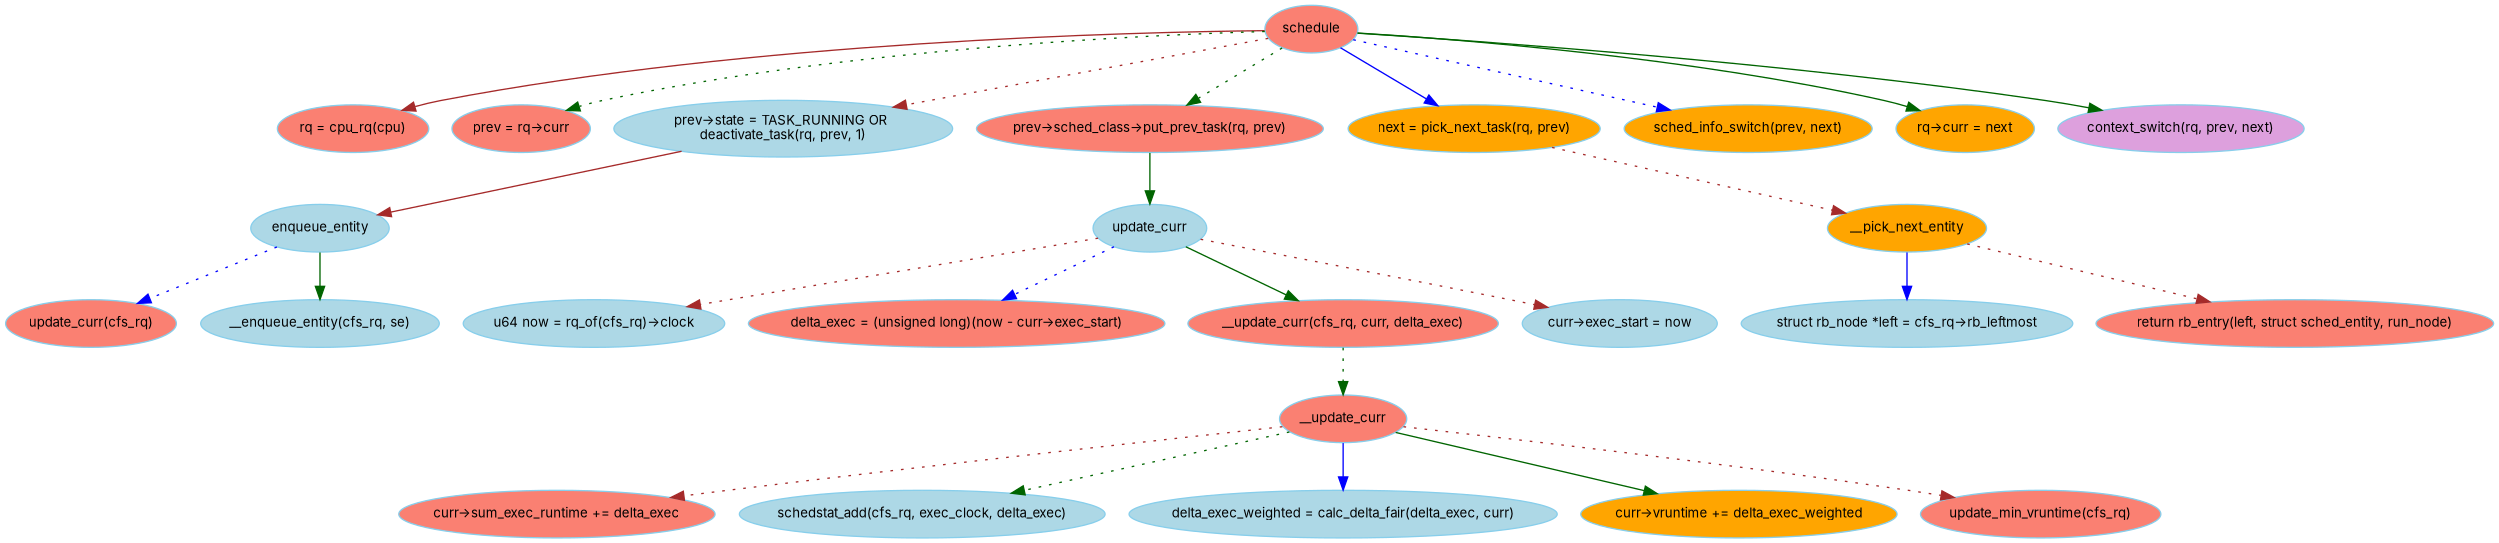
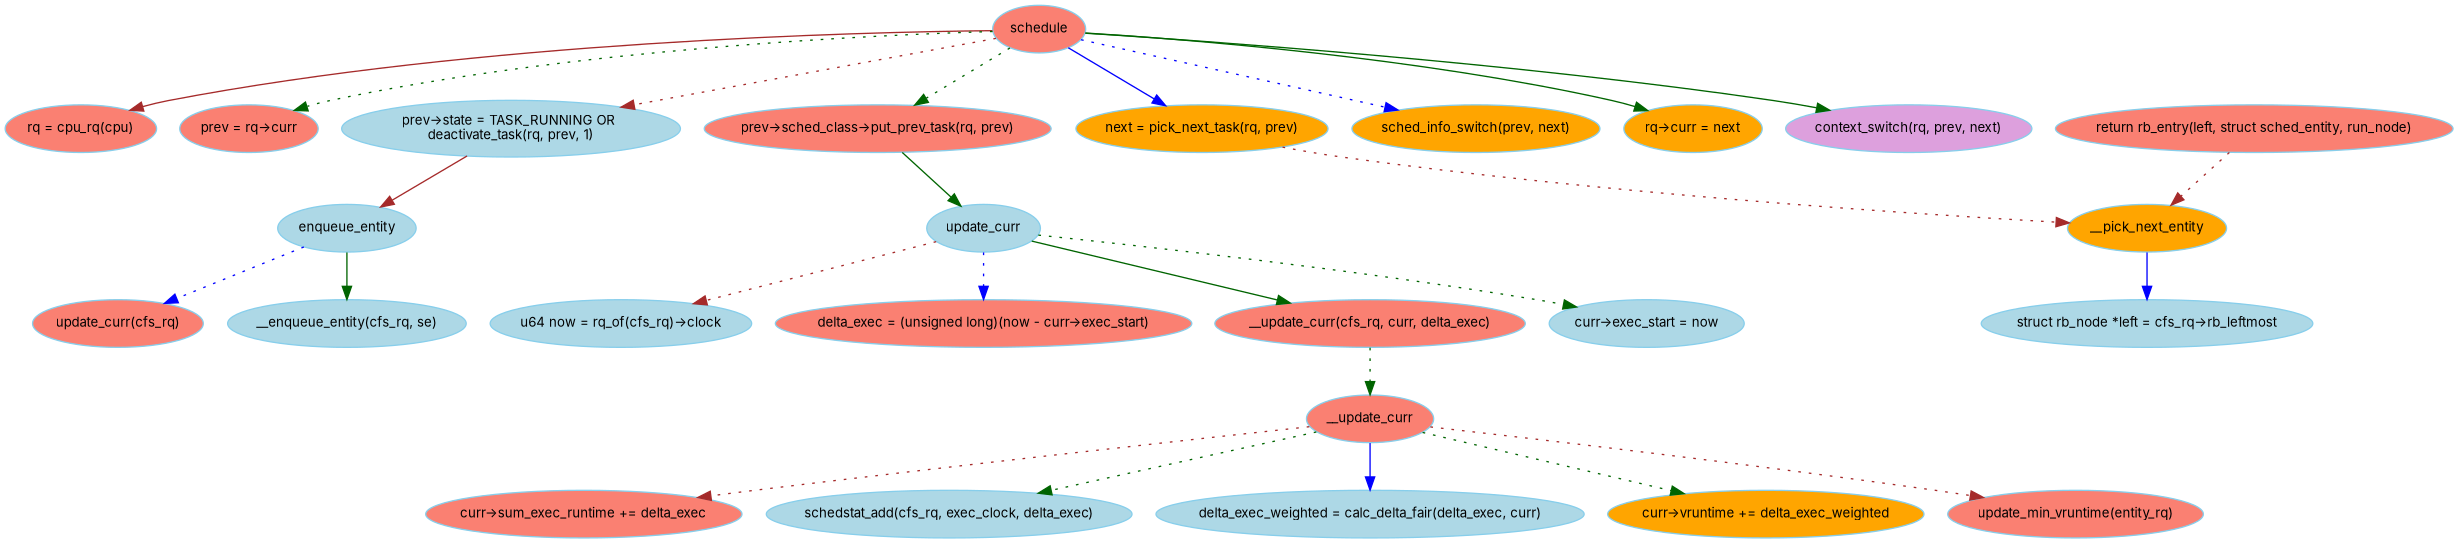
(2082, 271) -> (2205, 174)
(1368, 272) -> (1301, 266)
(1520, 462) -> (1547, 462)
(2041, 514) -> (2076, 514)
